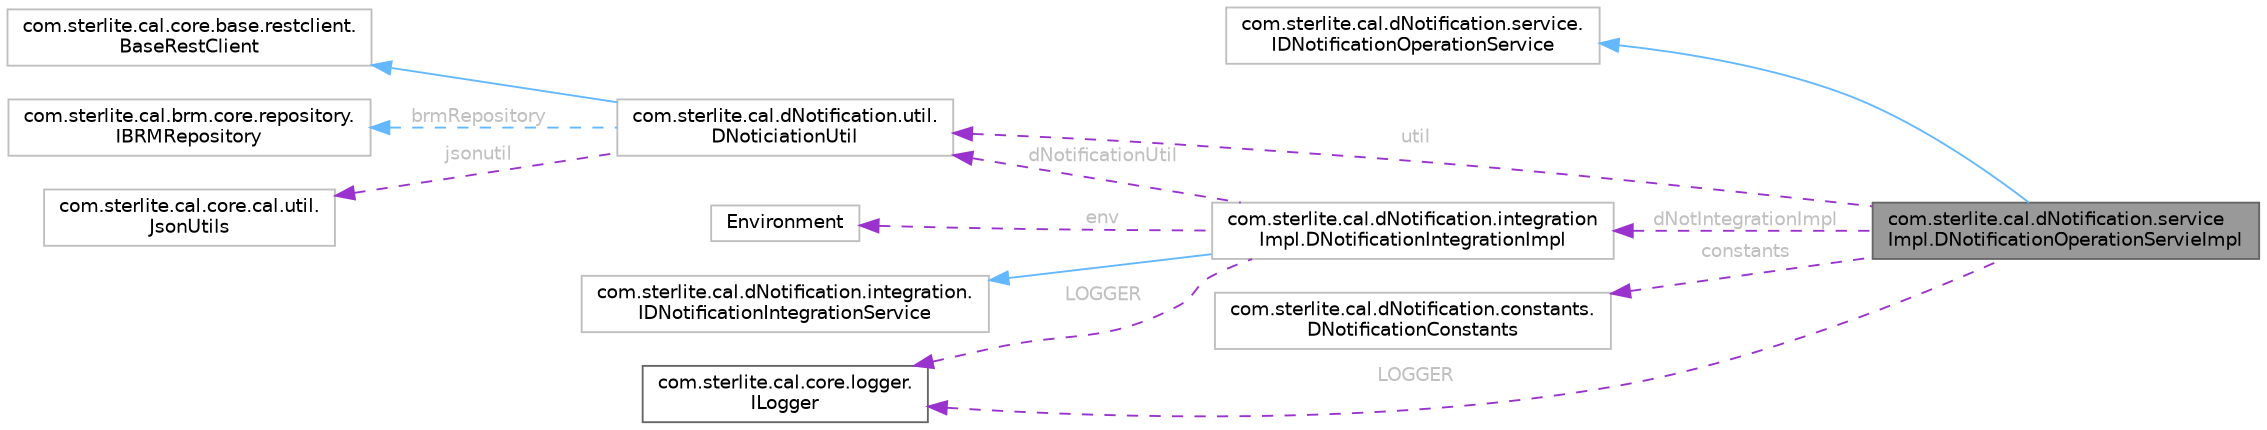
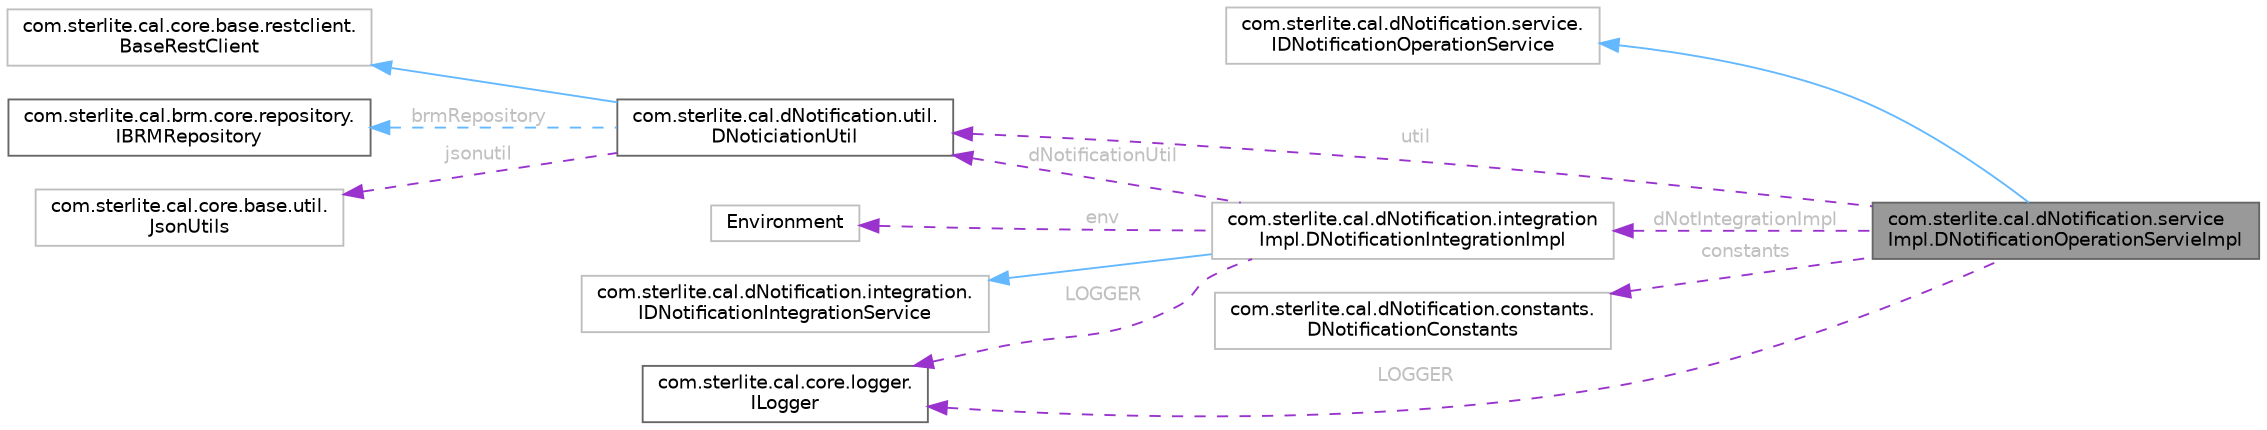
(190, 128) -> (190, 128)
(785, 128) -> (785, 128)
(190, 218) -> (190, 218)
